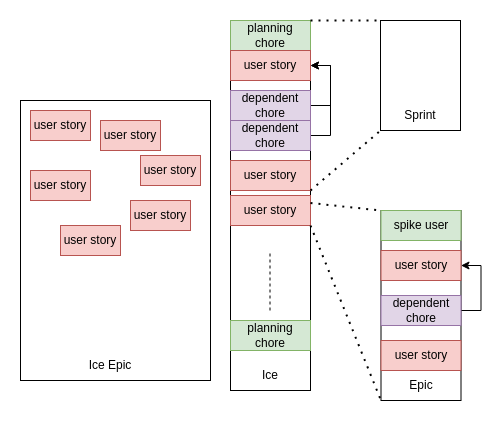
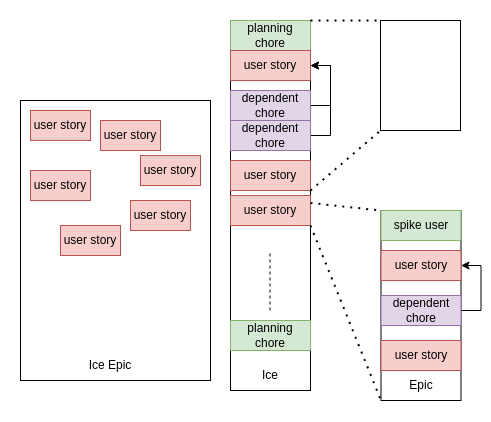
(421, 116) -> none
